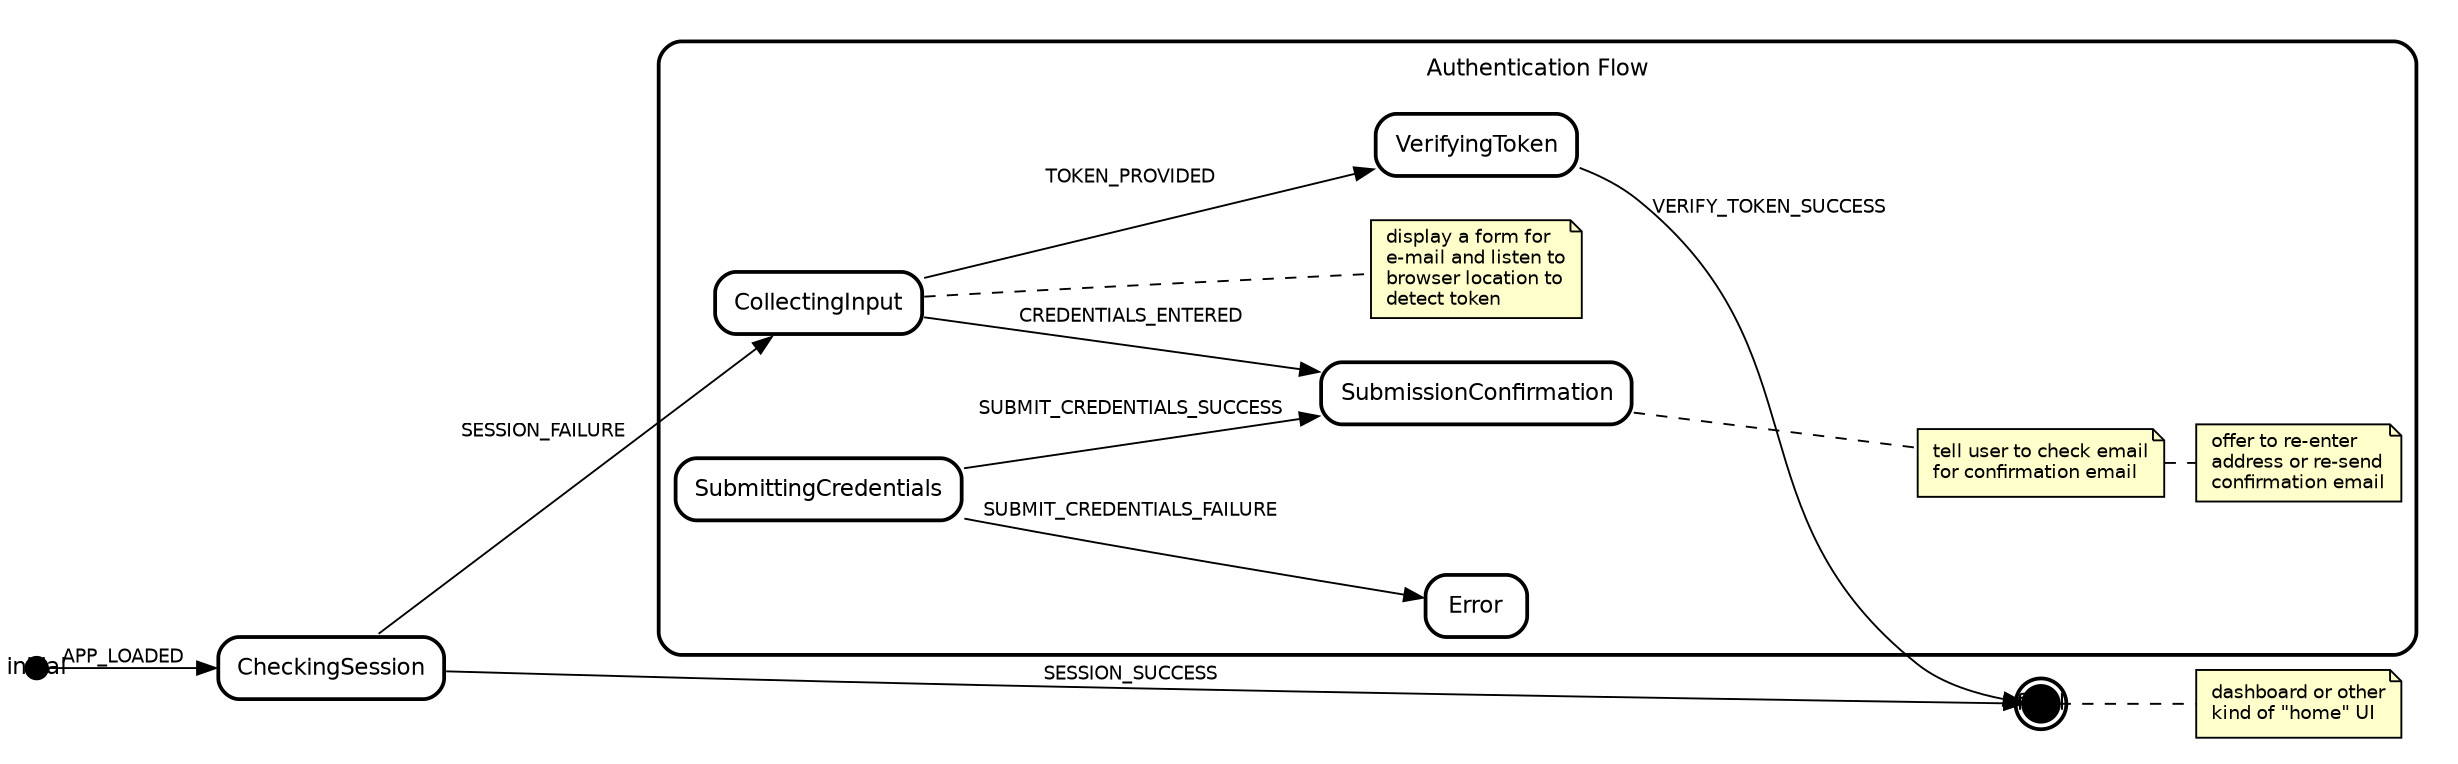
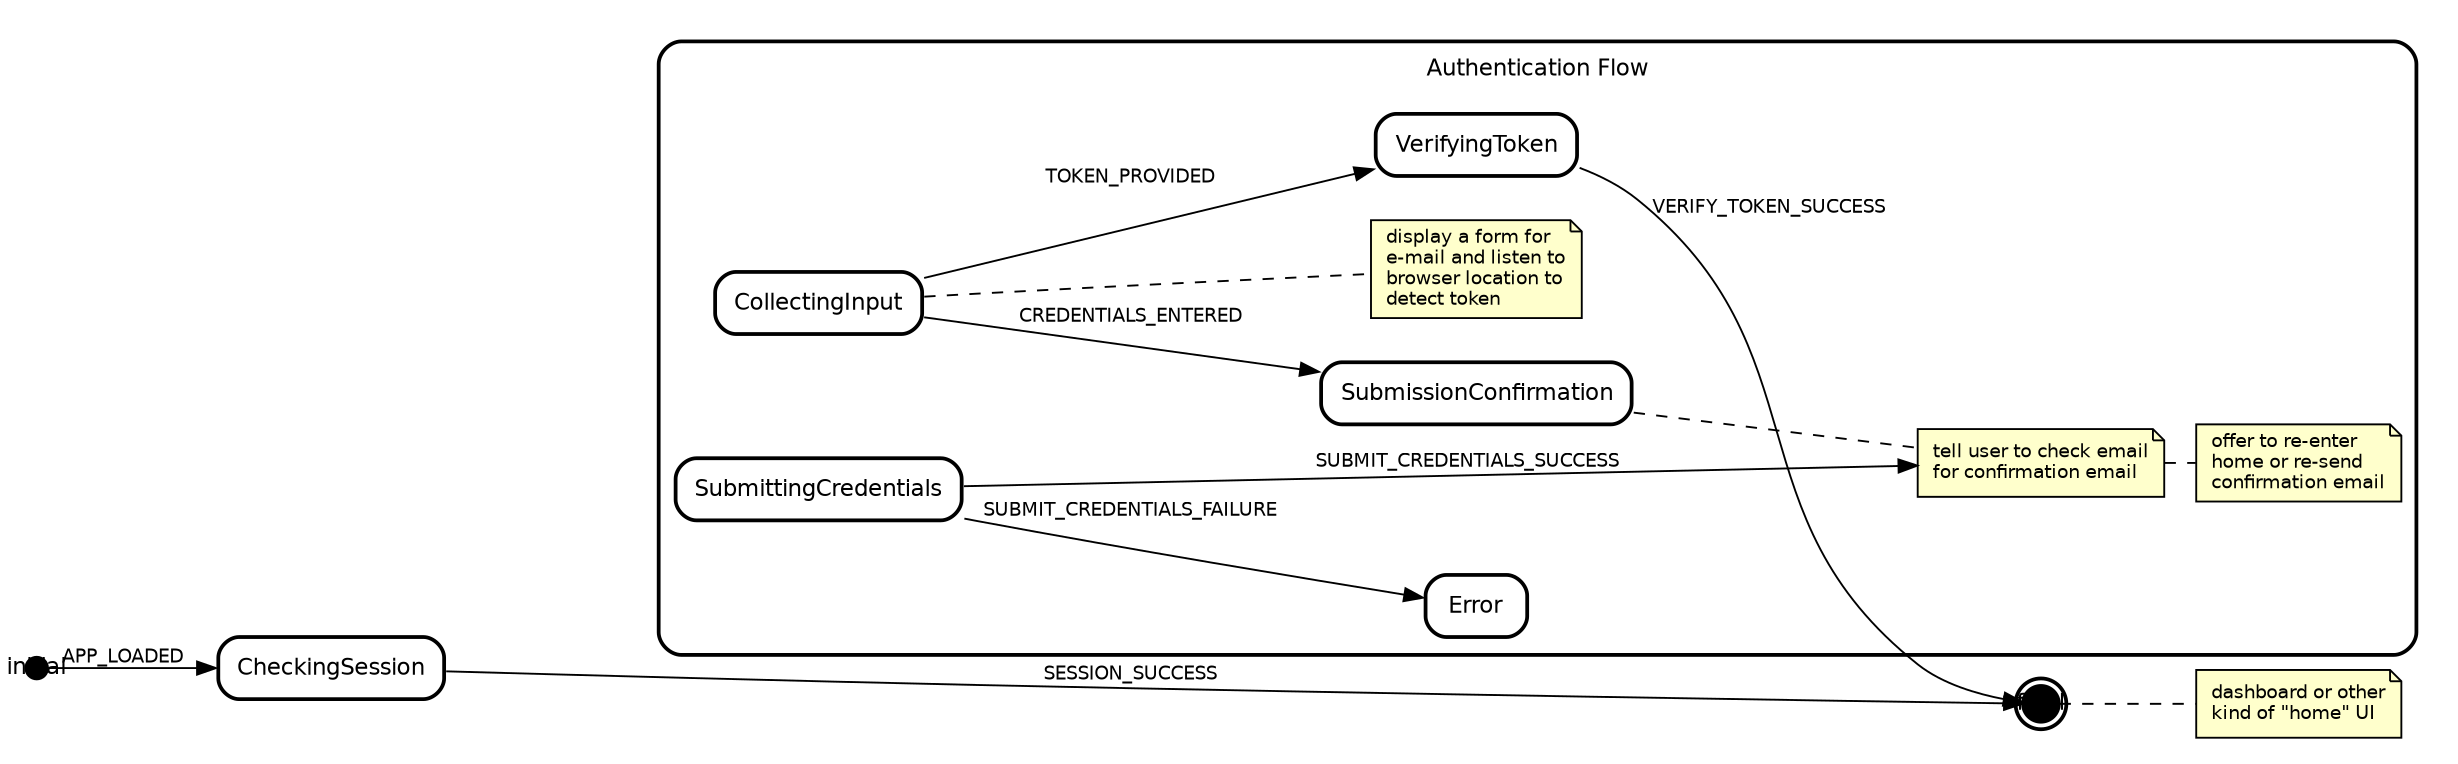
(1132, 444) -> (1431, 476)
(2299, 463) -> (2299, 463)
(567, 491) -> none
